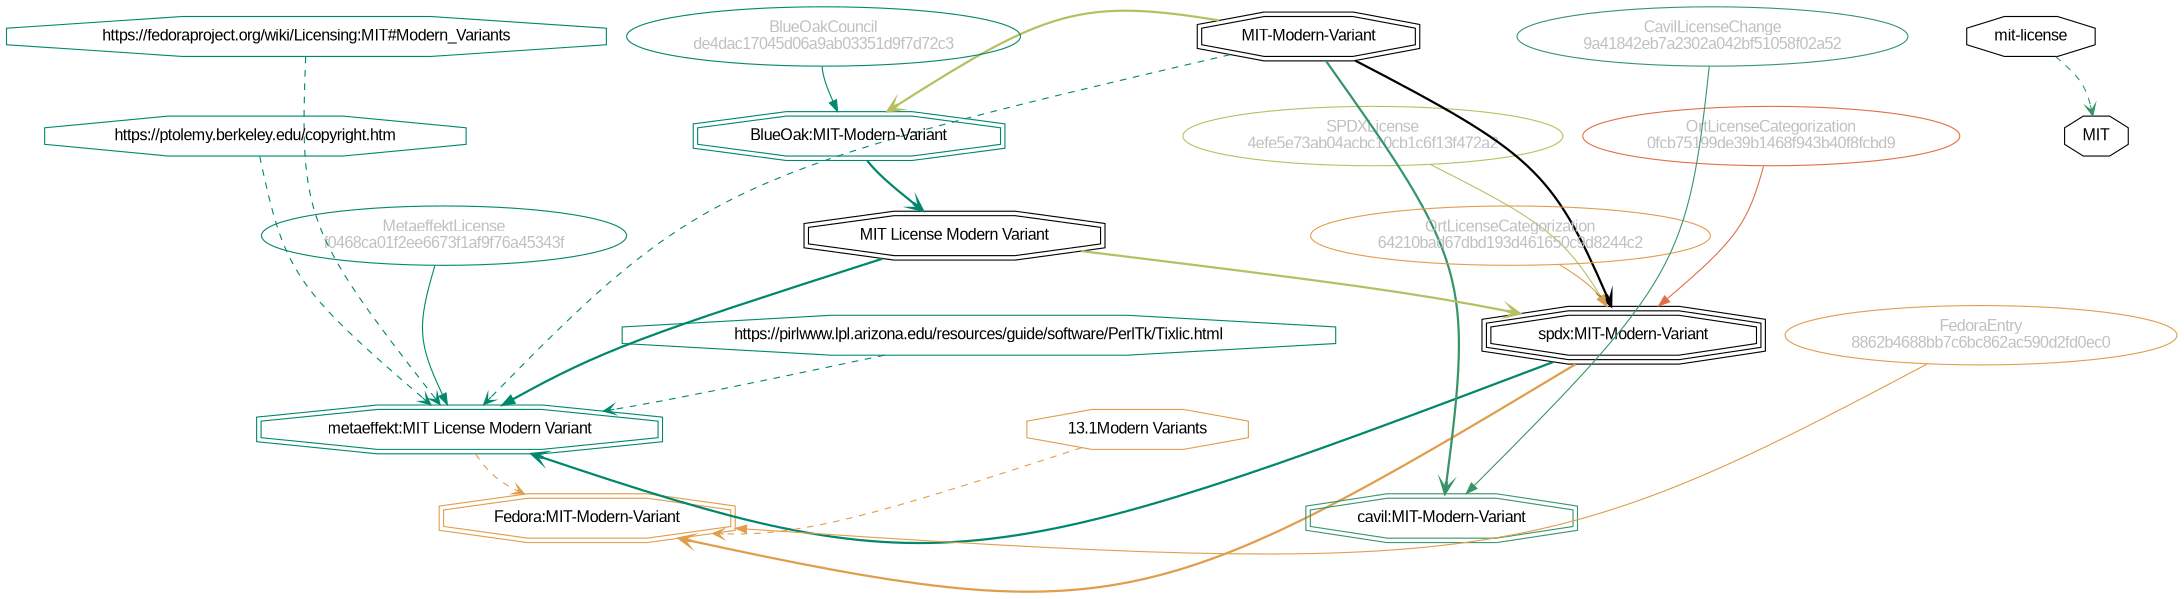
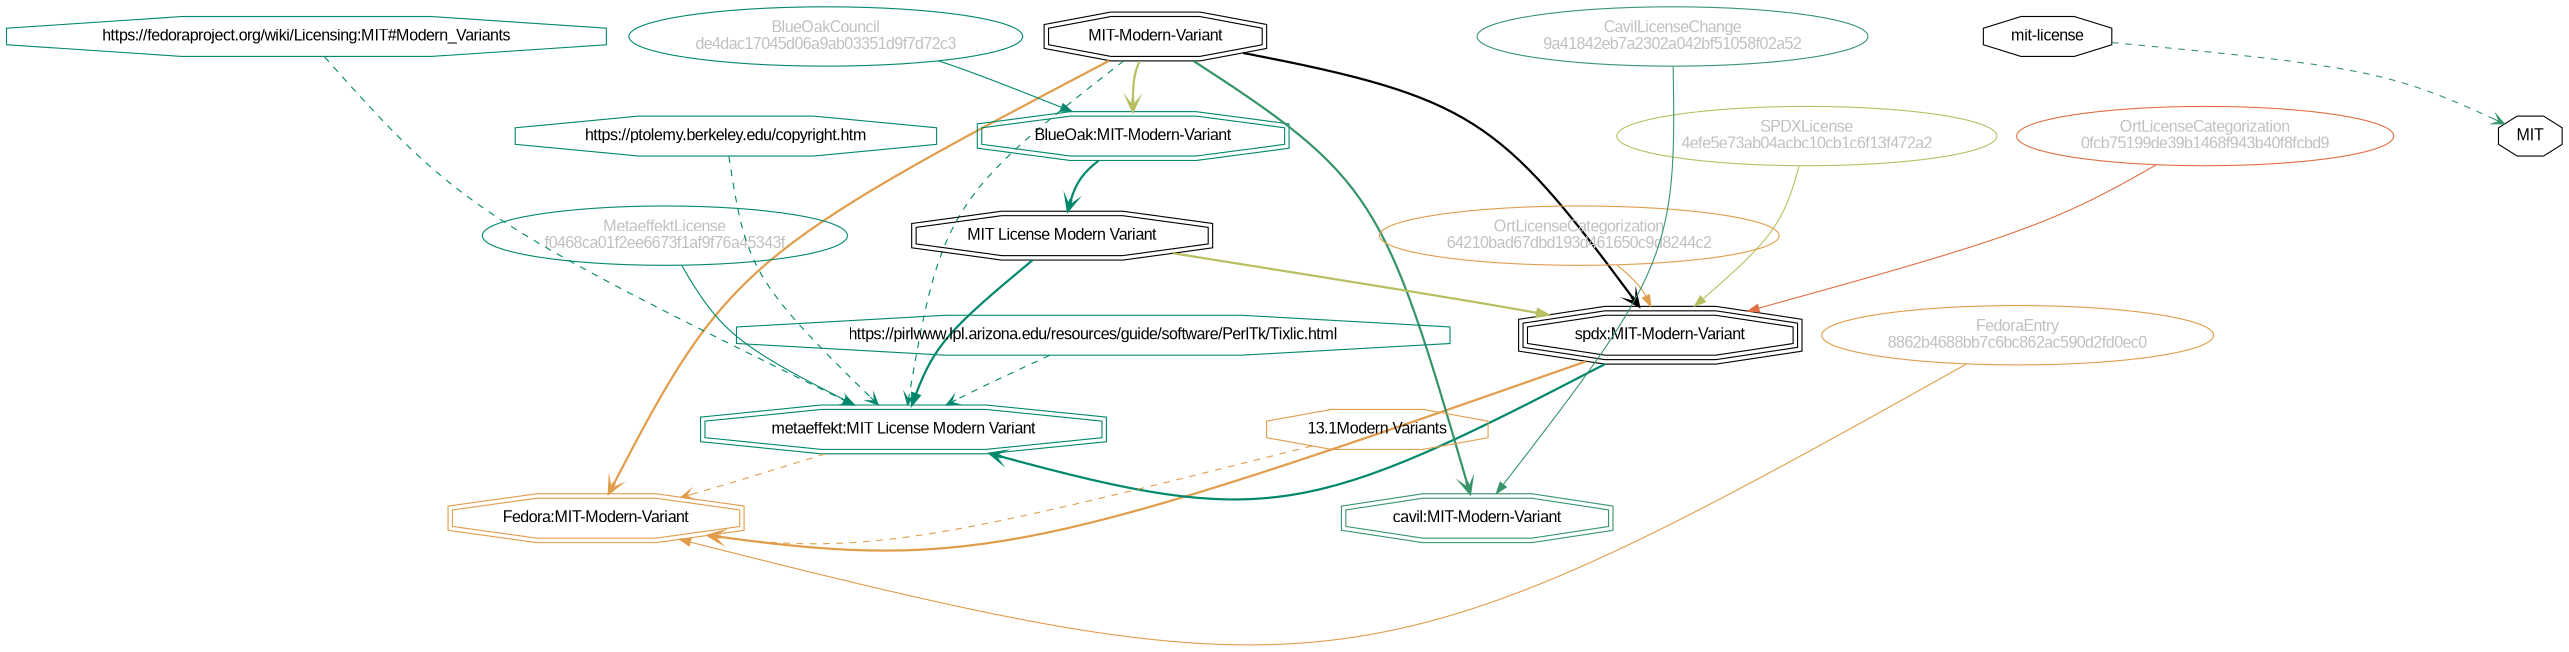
none -> (818, 225)
(1296, 278) -> (1355, 282)
